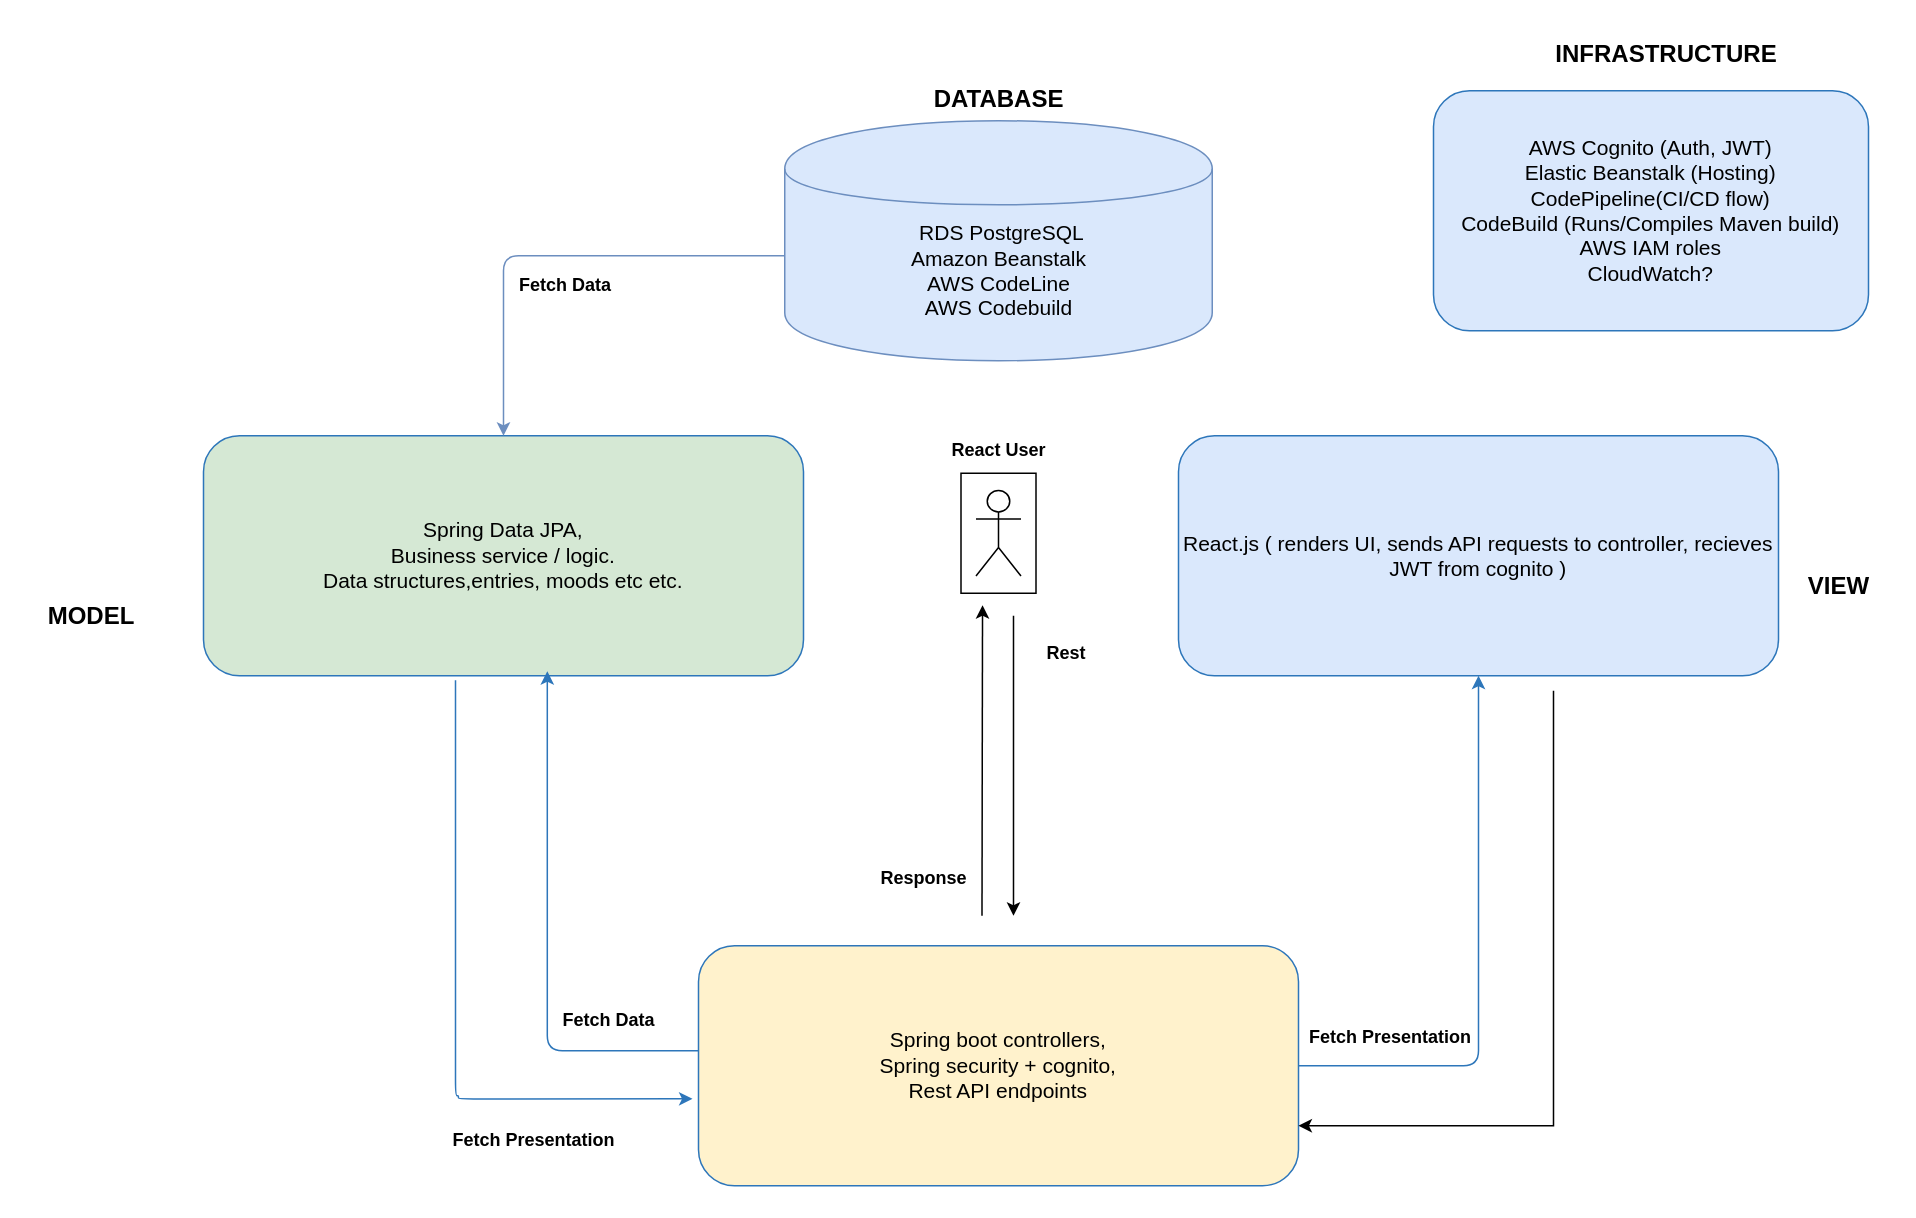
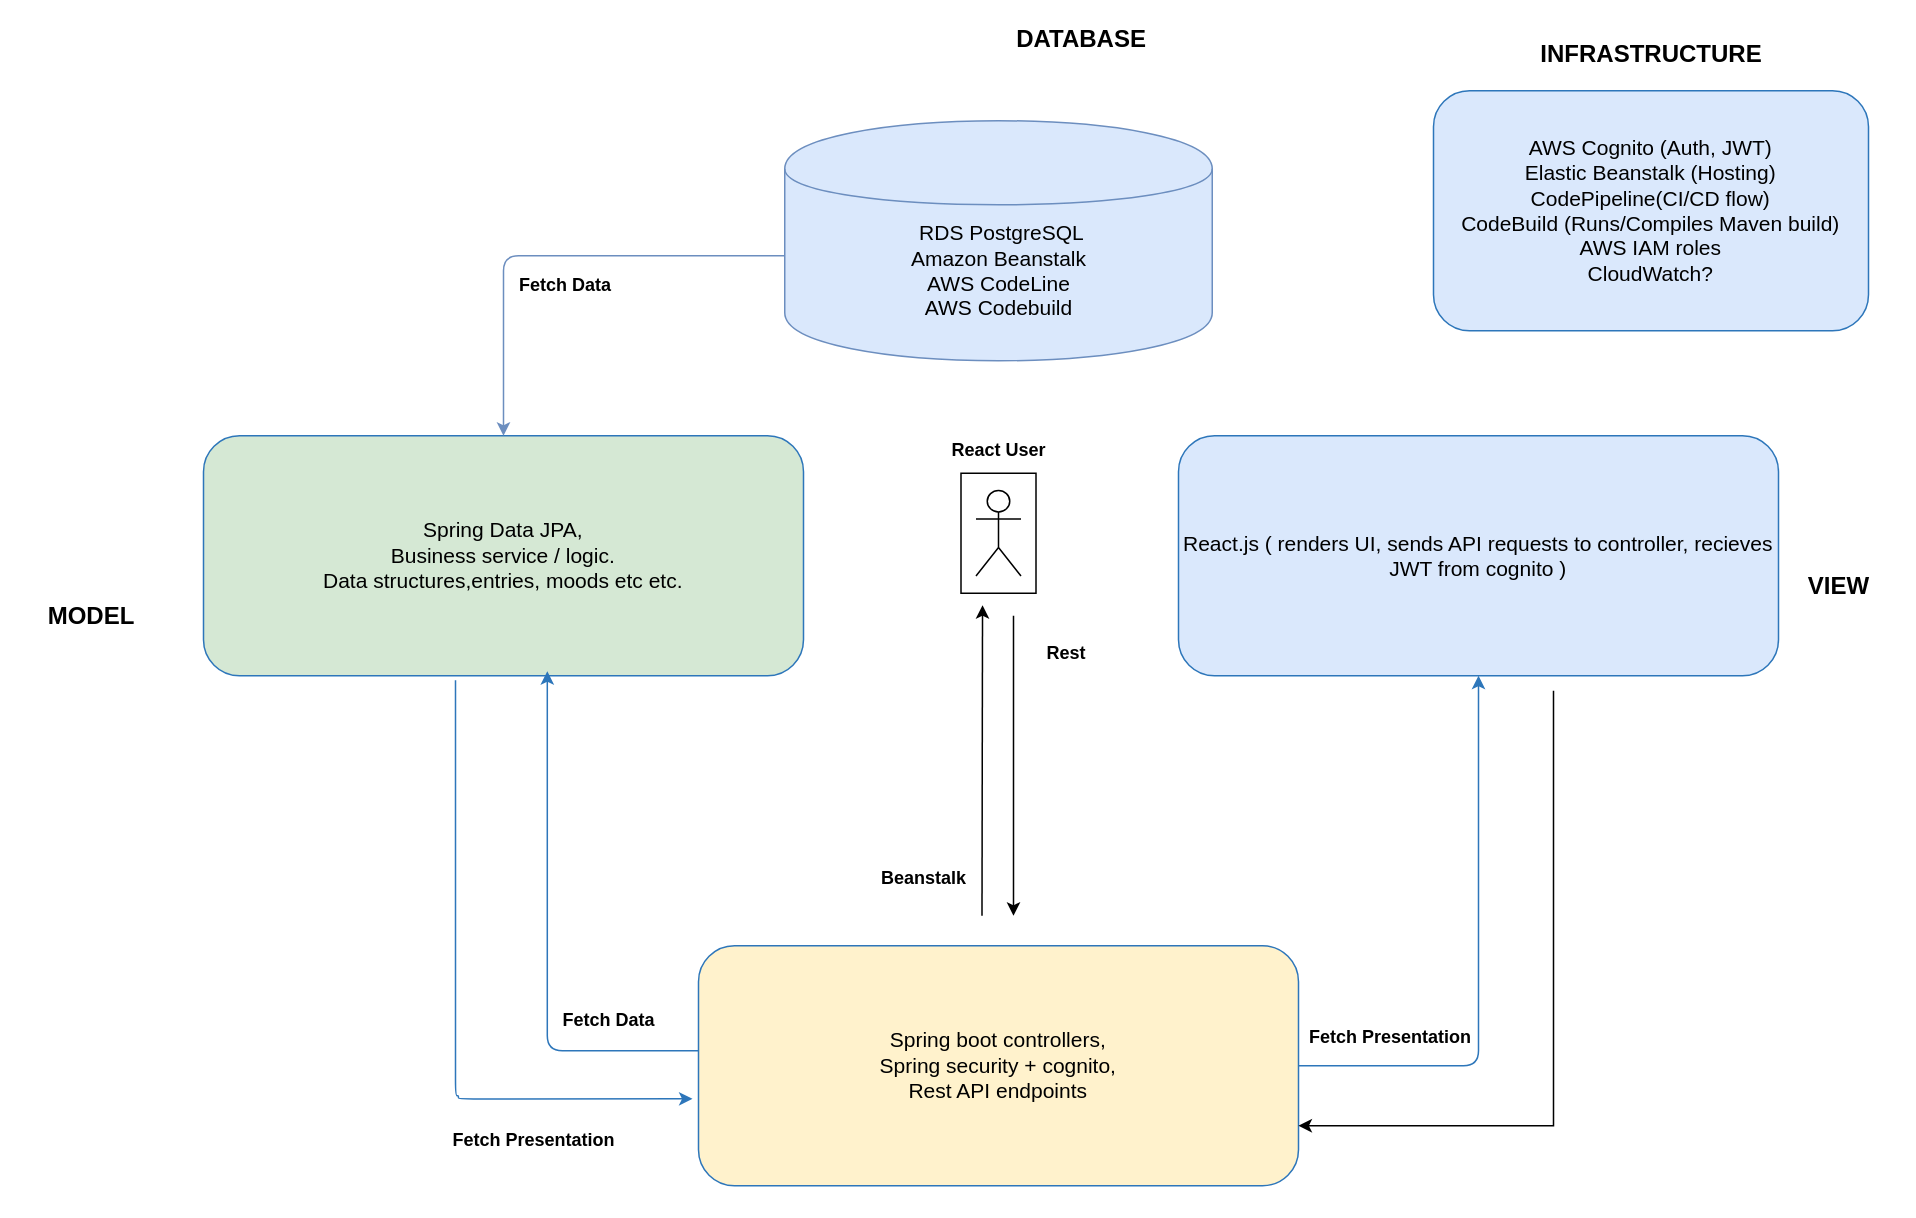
(1666, 53) -> (1651, 53)
(998, 98) -> (1081, 38)
(924, 878) -> (924, 878)
